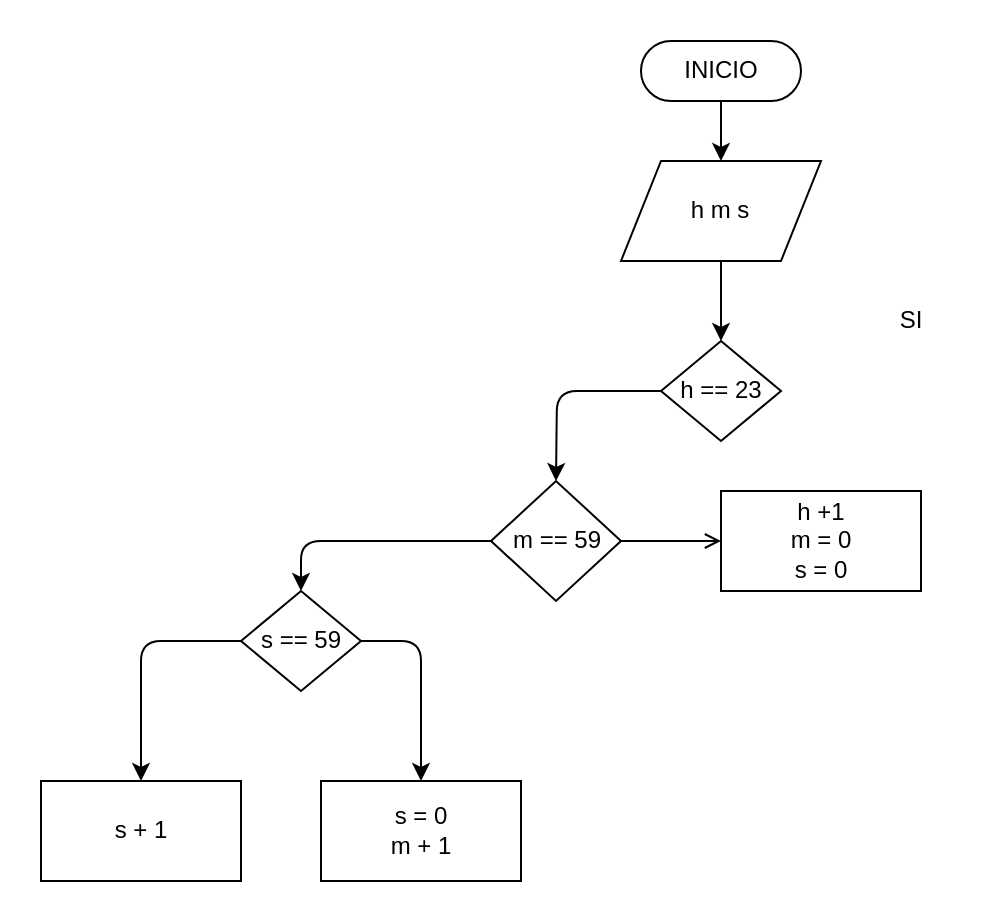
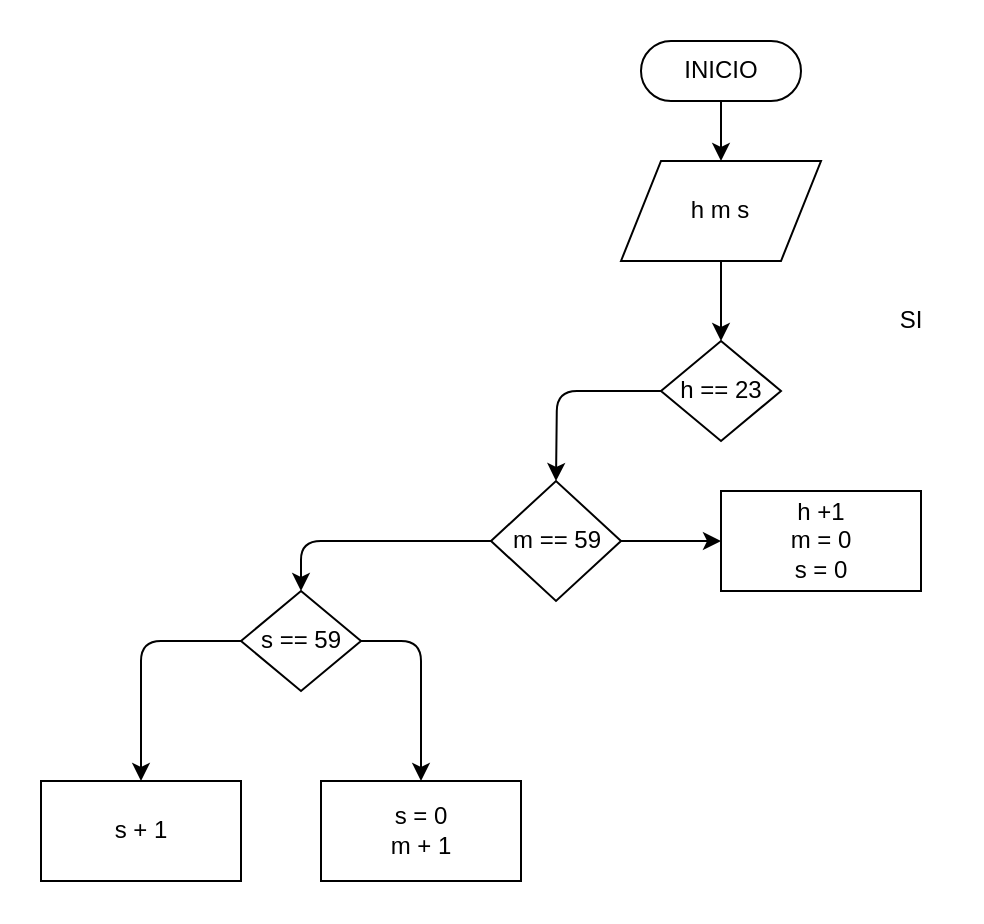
(708, 541) -> (706, 541)
